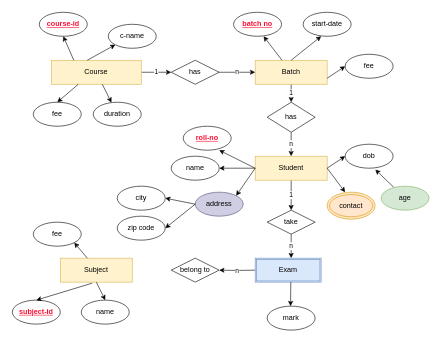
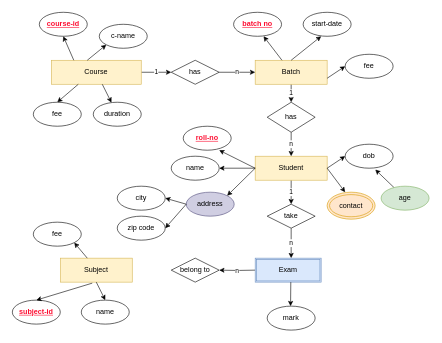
(132, 36) -> (123, 36)
(219, 204) -> (210, 204)
(291, 222) -> (291, 216)
